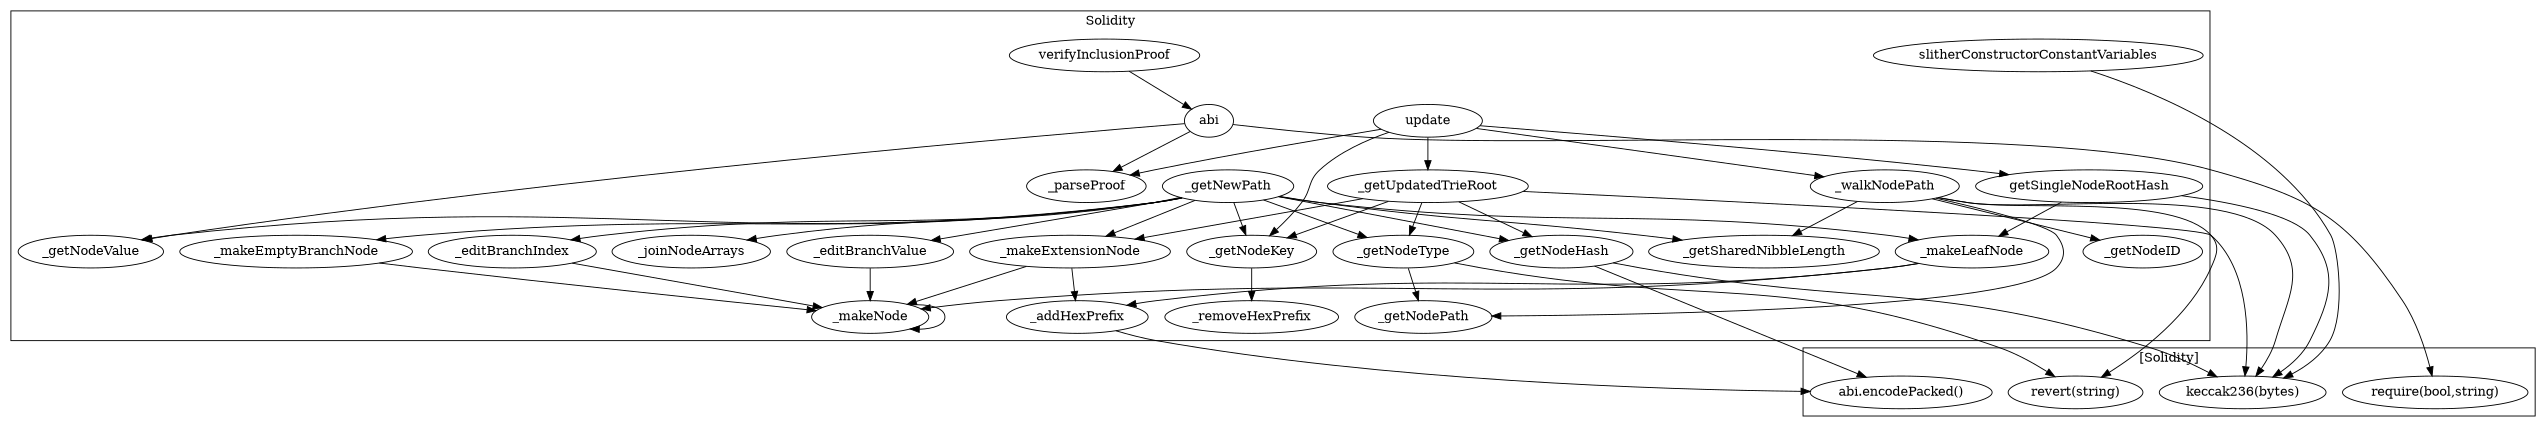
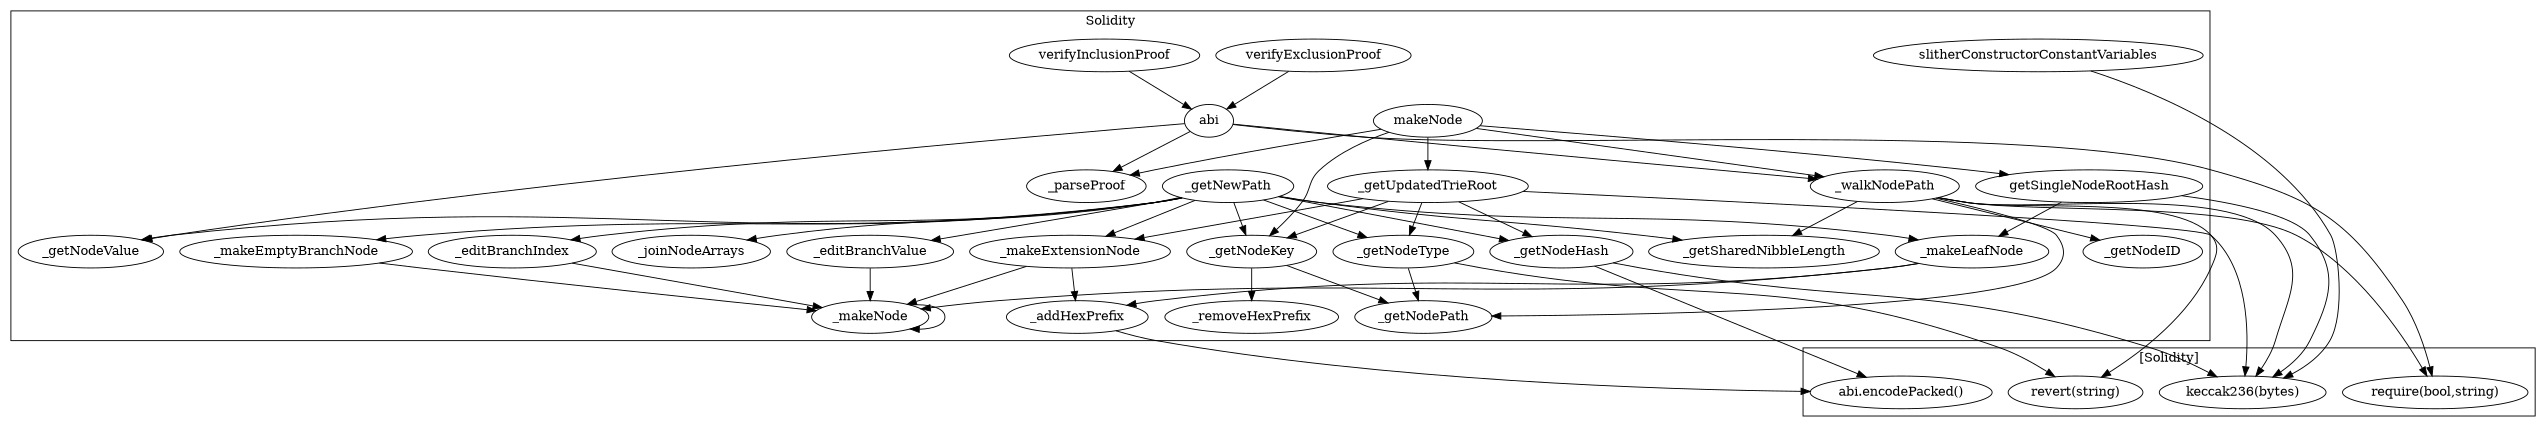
none -> (1313, 55)
(1428, 121) -> (1428, 121)
none -> (1521, 152)
none -> (2197, 214)
none -> (1326, 280)
